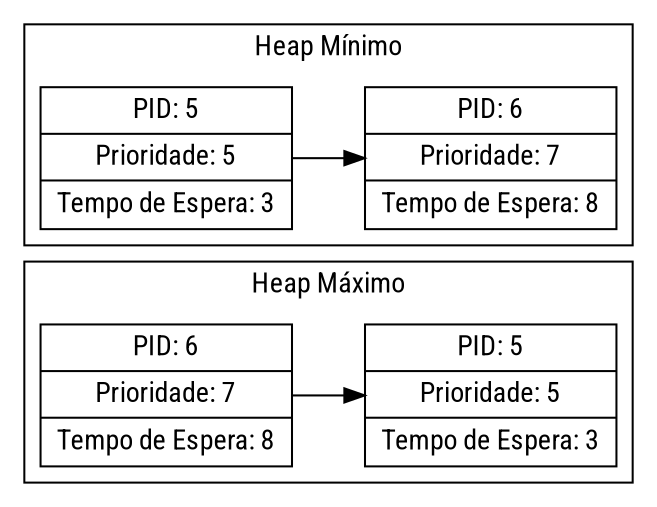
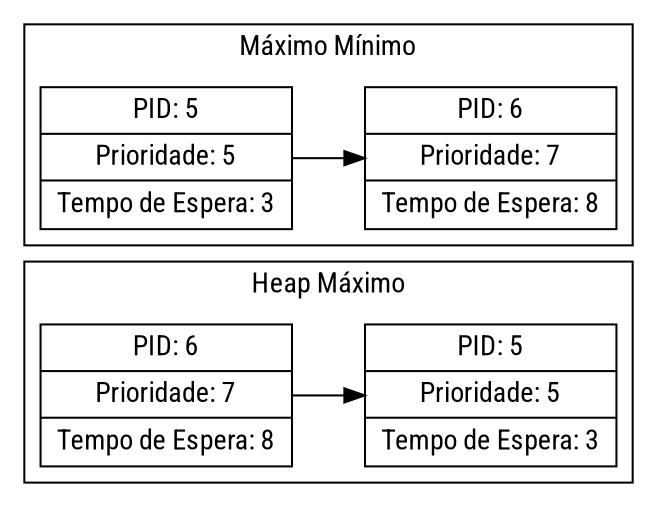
(328, 48) -> (328, 48)
